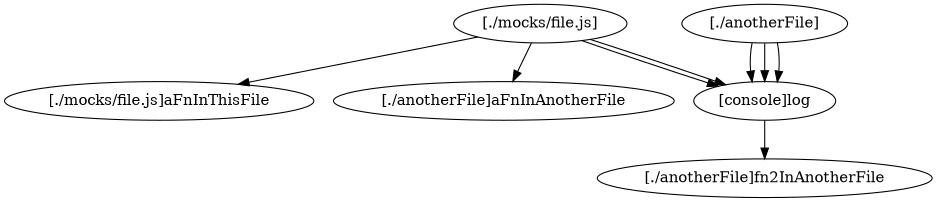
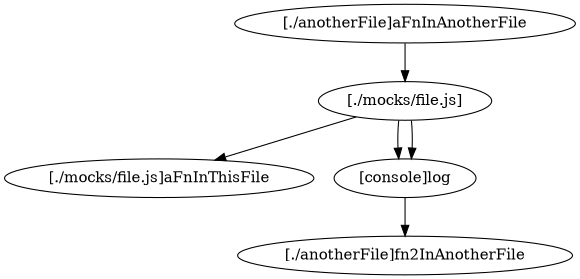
(765, 24) -> none
(525, 57) -> (405, 57)
